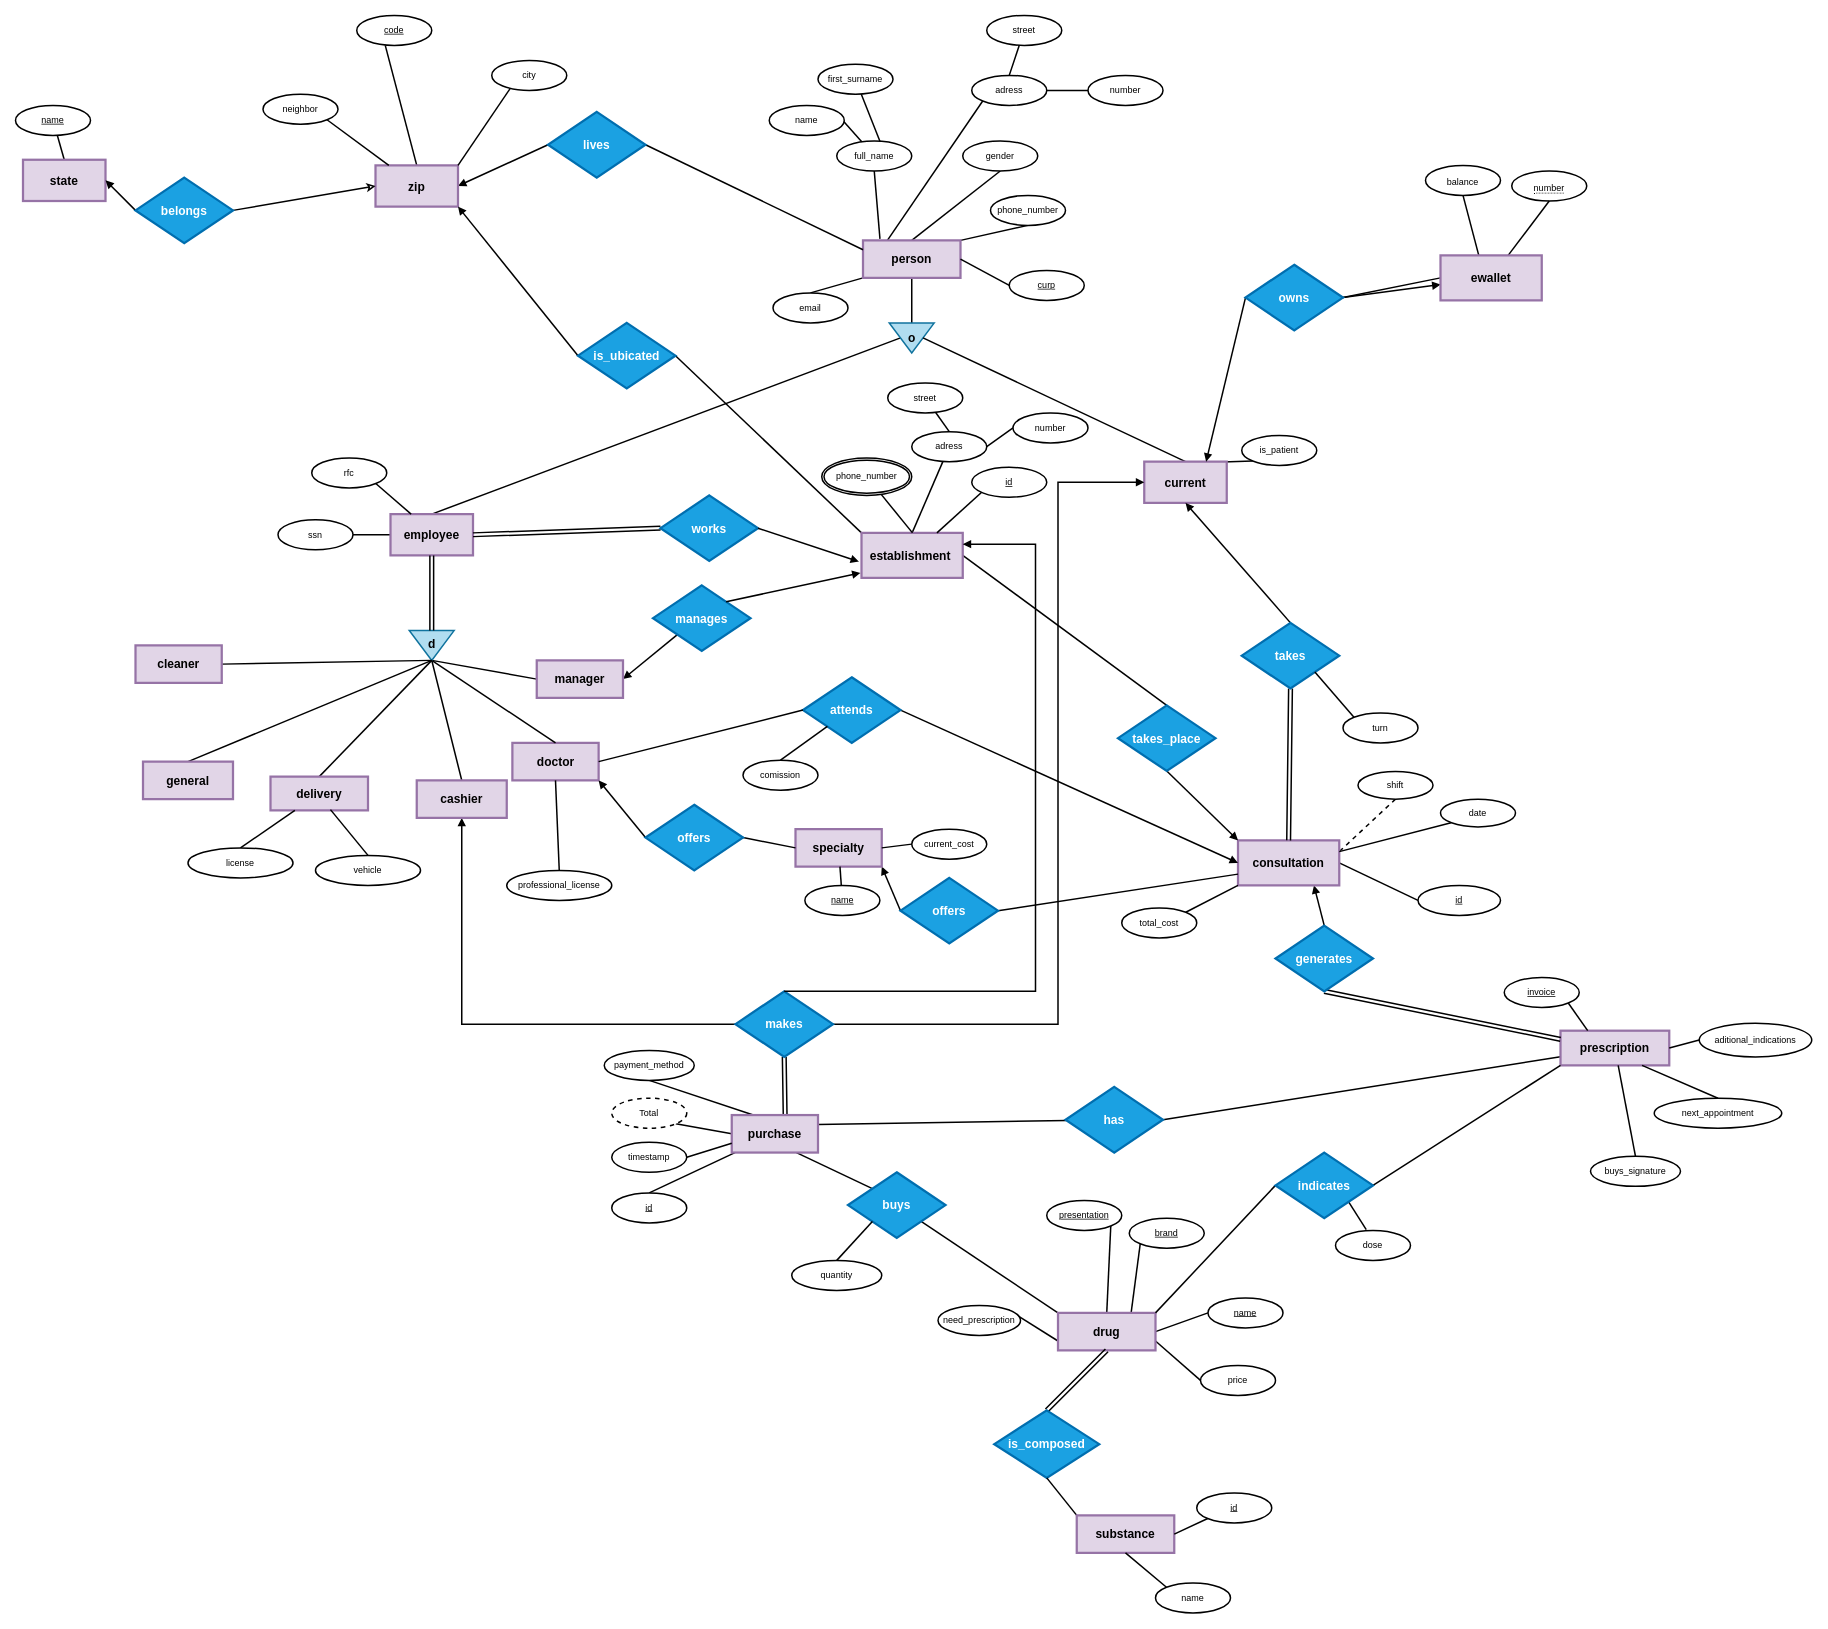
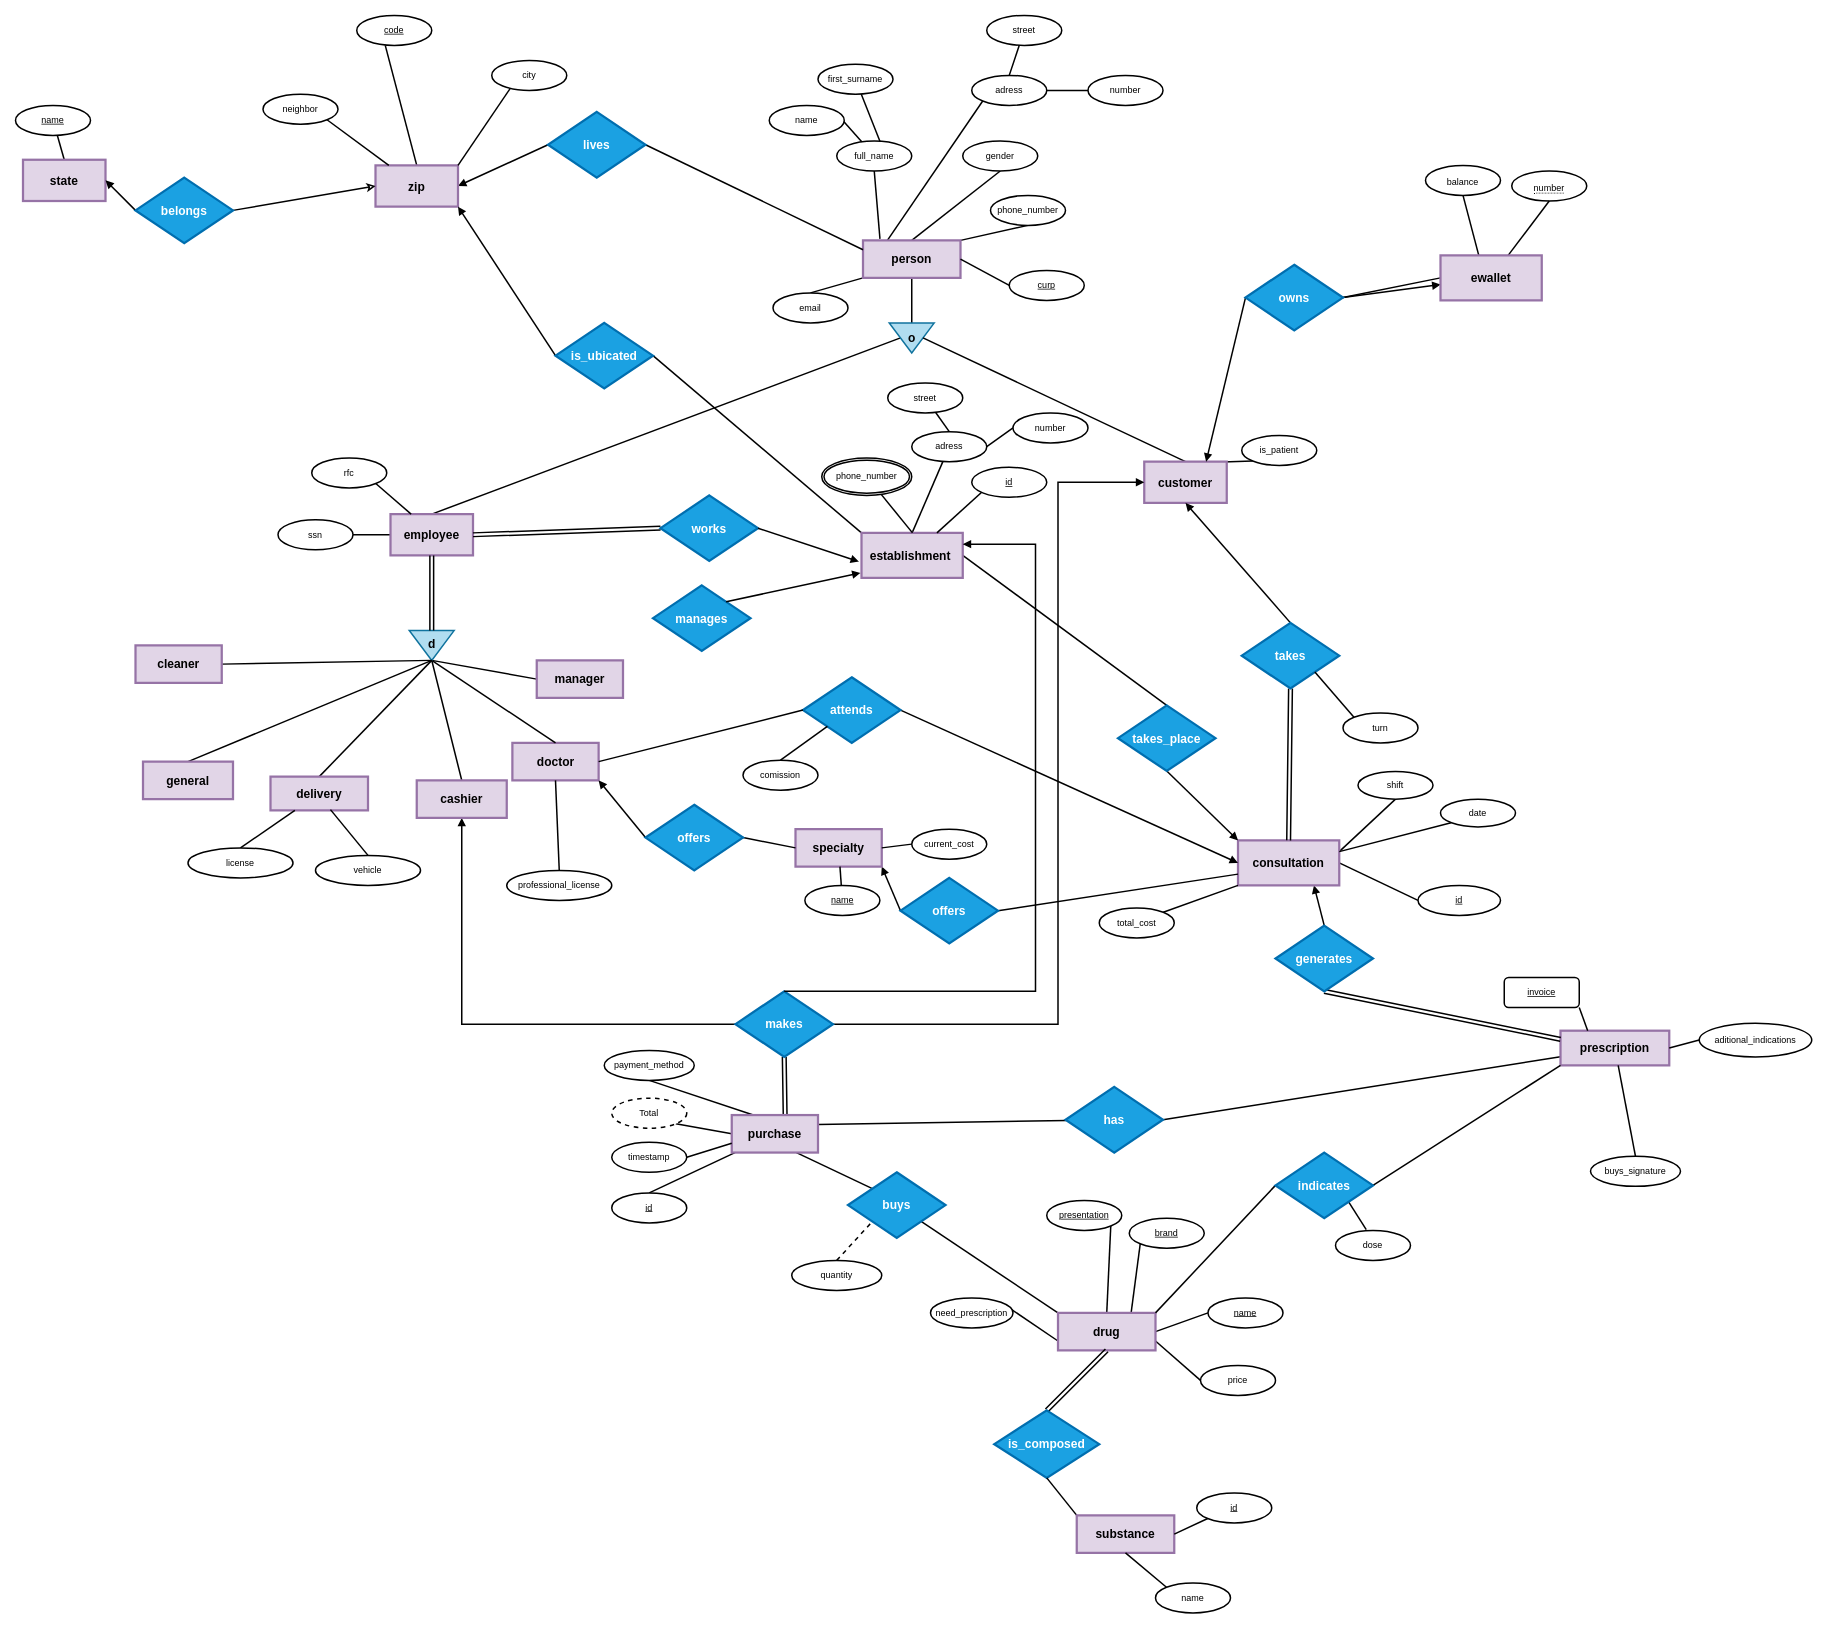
(627, 356) -> (604, 356)
(1185, 483) -> (1185, 483)
(653, 654) -> none
(1368, 825) -> (1368, 825)
(1159, 923) -> (1137, 923)
(1542, 992) -> (1542, 992)
(1680, 1082) -> none
(1718, 1113) -> none
(855, 1240) -> (855, 1240)
(979, 1320) -> (972, 1313)
